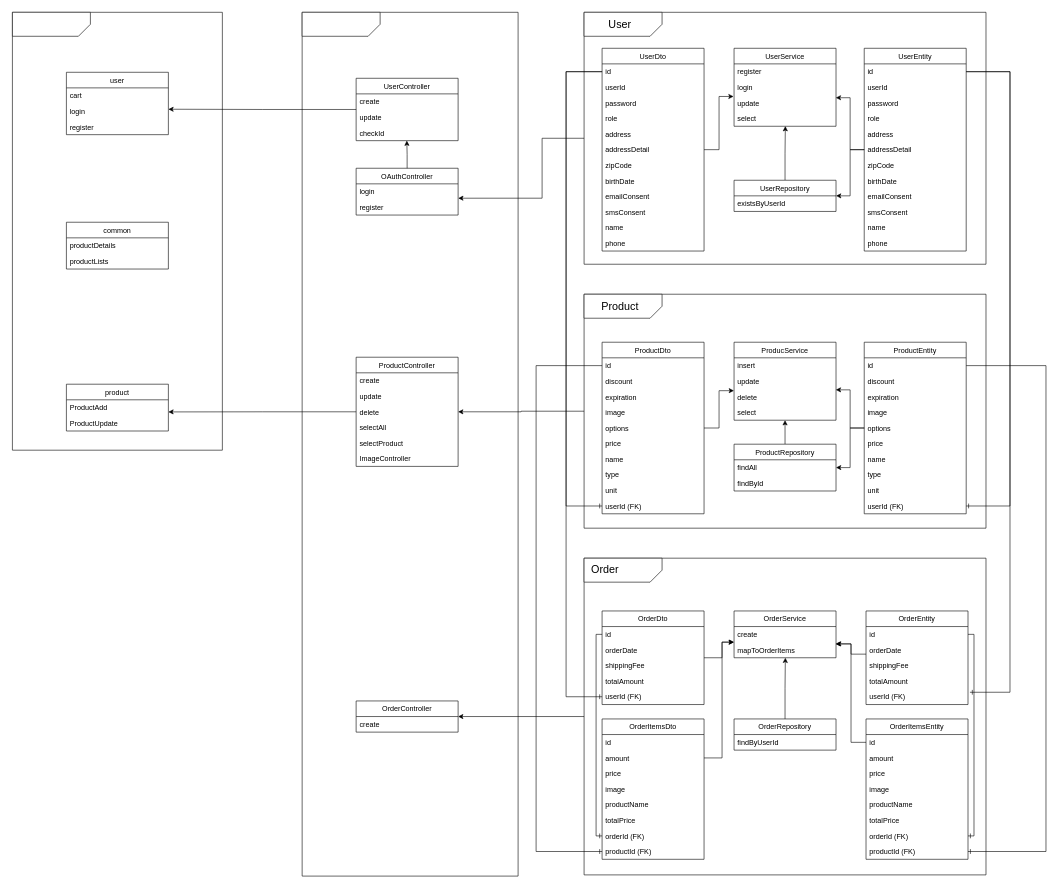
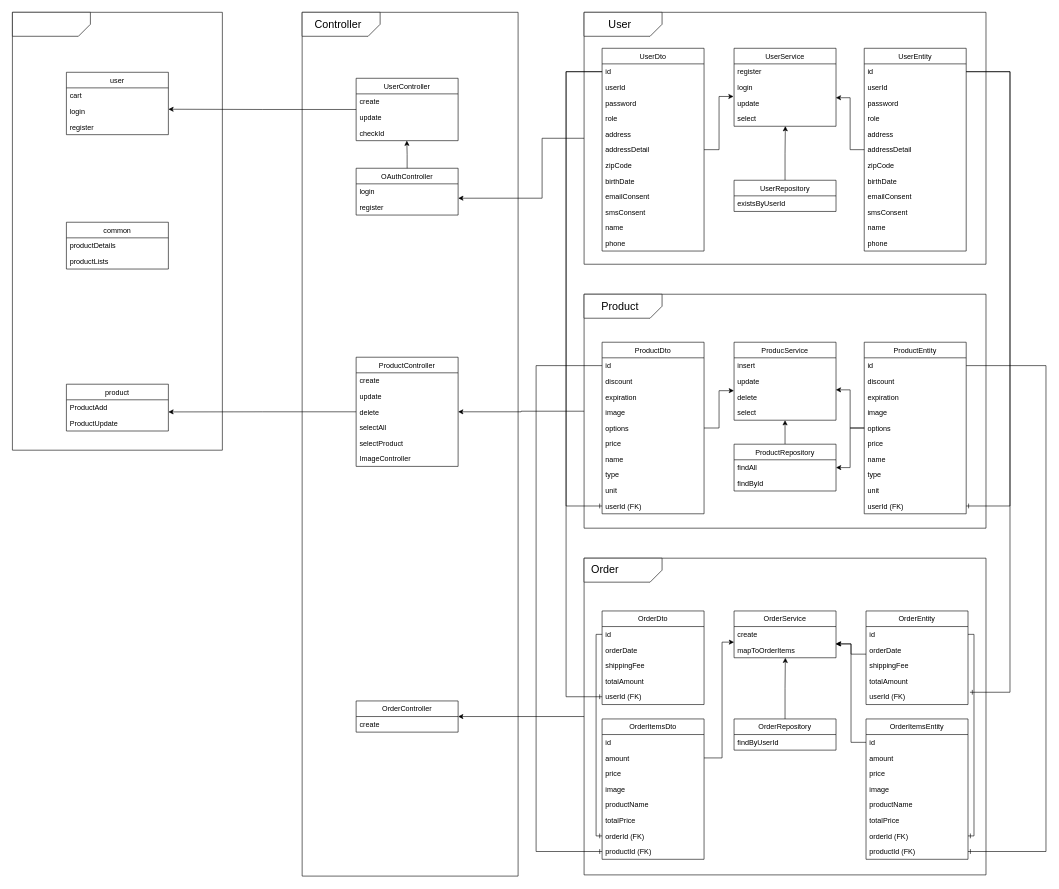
none -> (338, 24)
(847, 196) -> none
(713, 658) -> none
